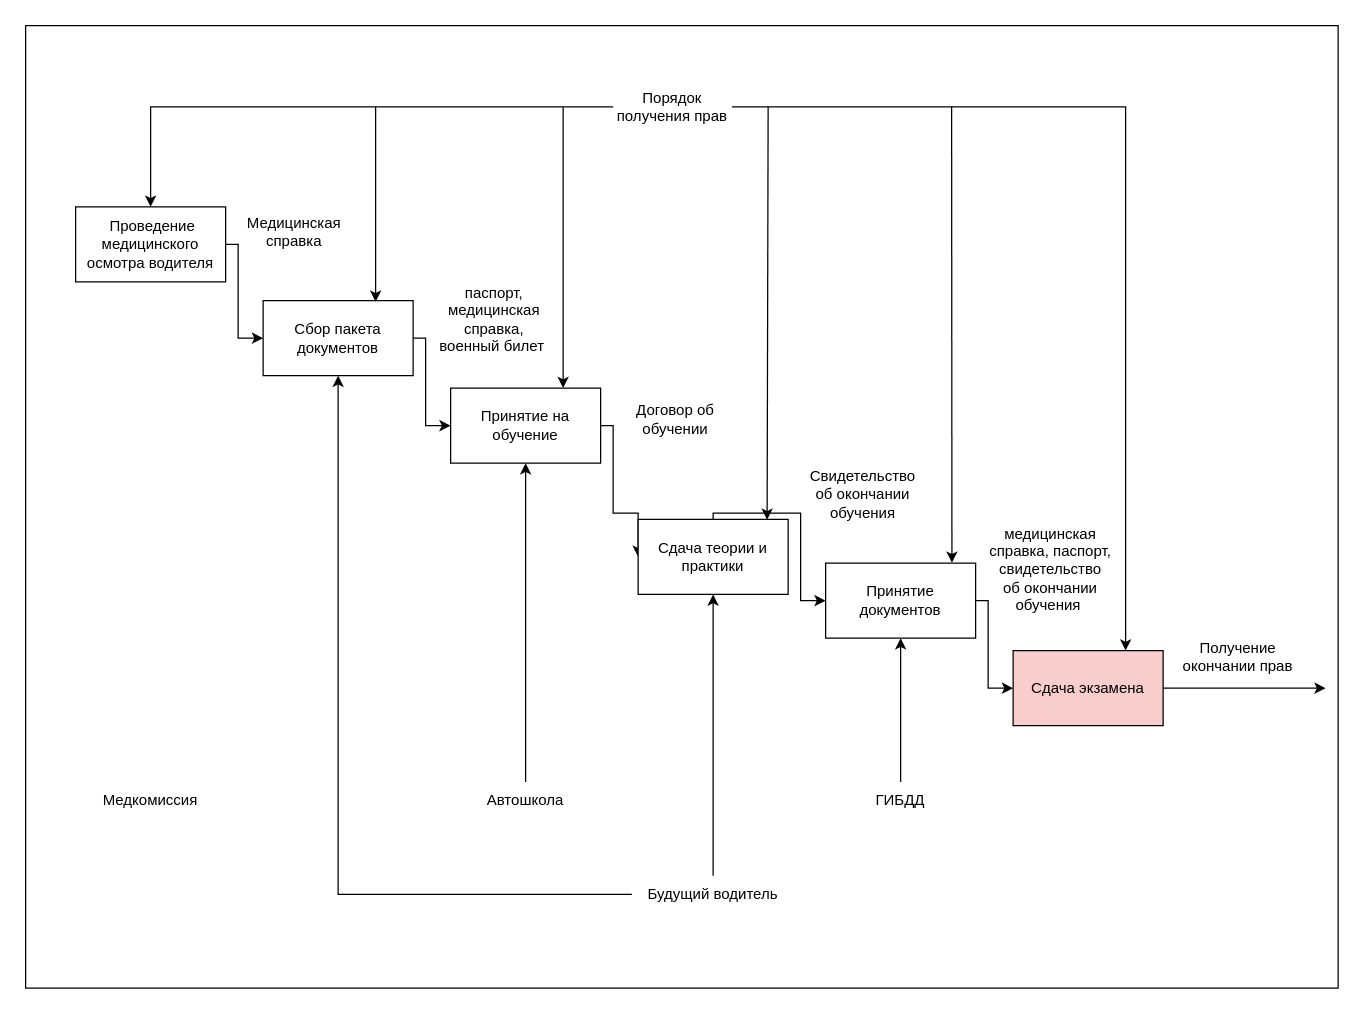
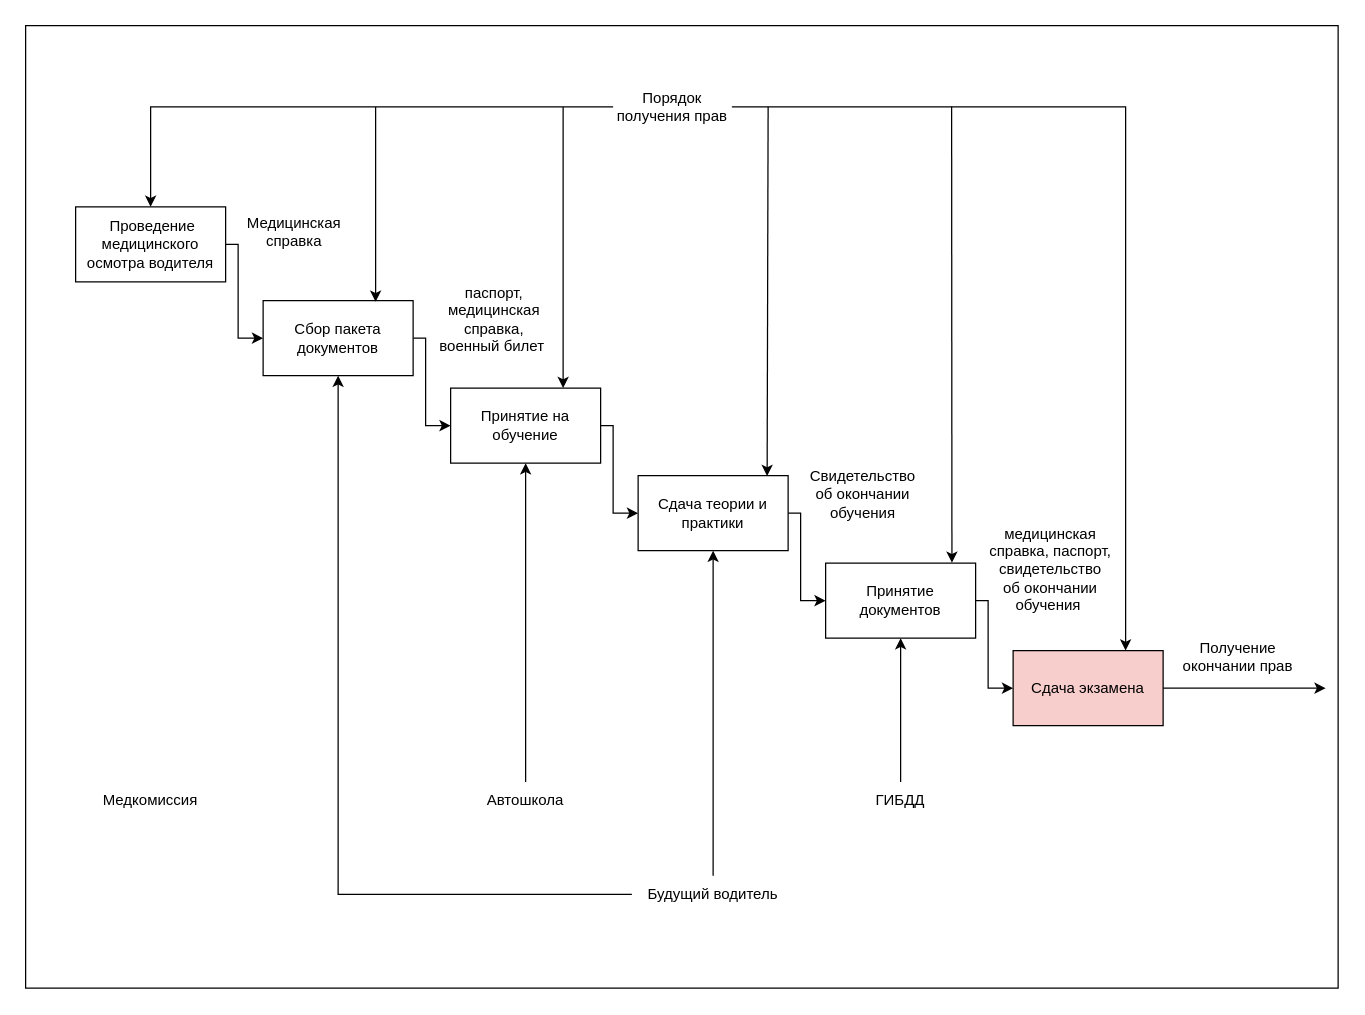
(676, 419) -> none
(713, 557) -> (713, 513)
